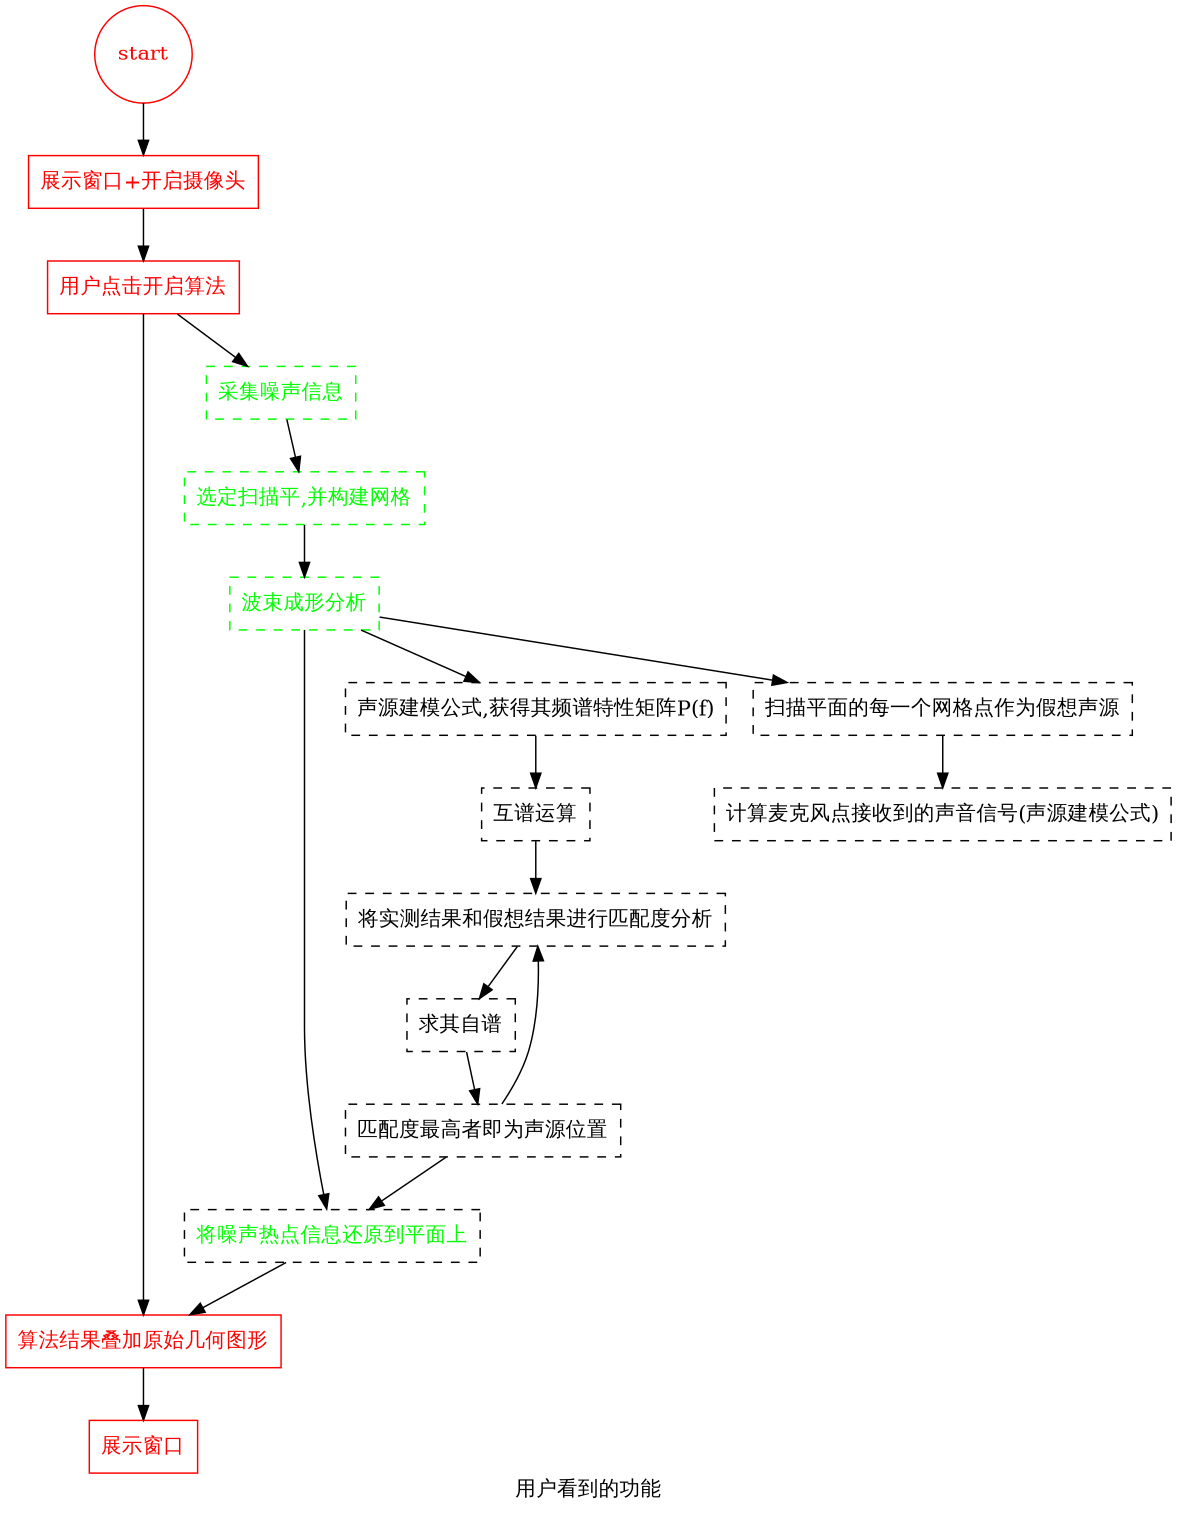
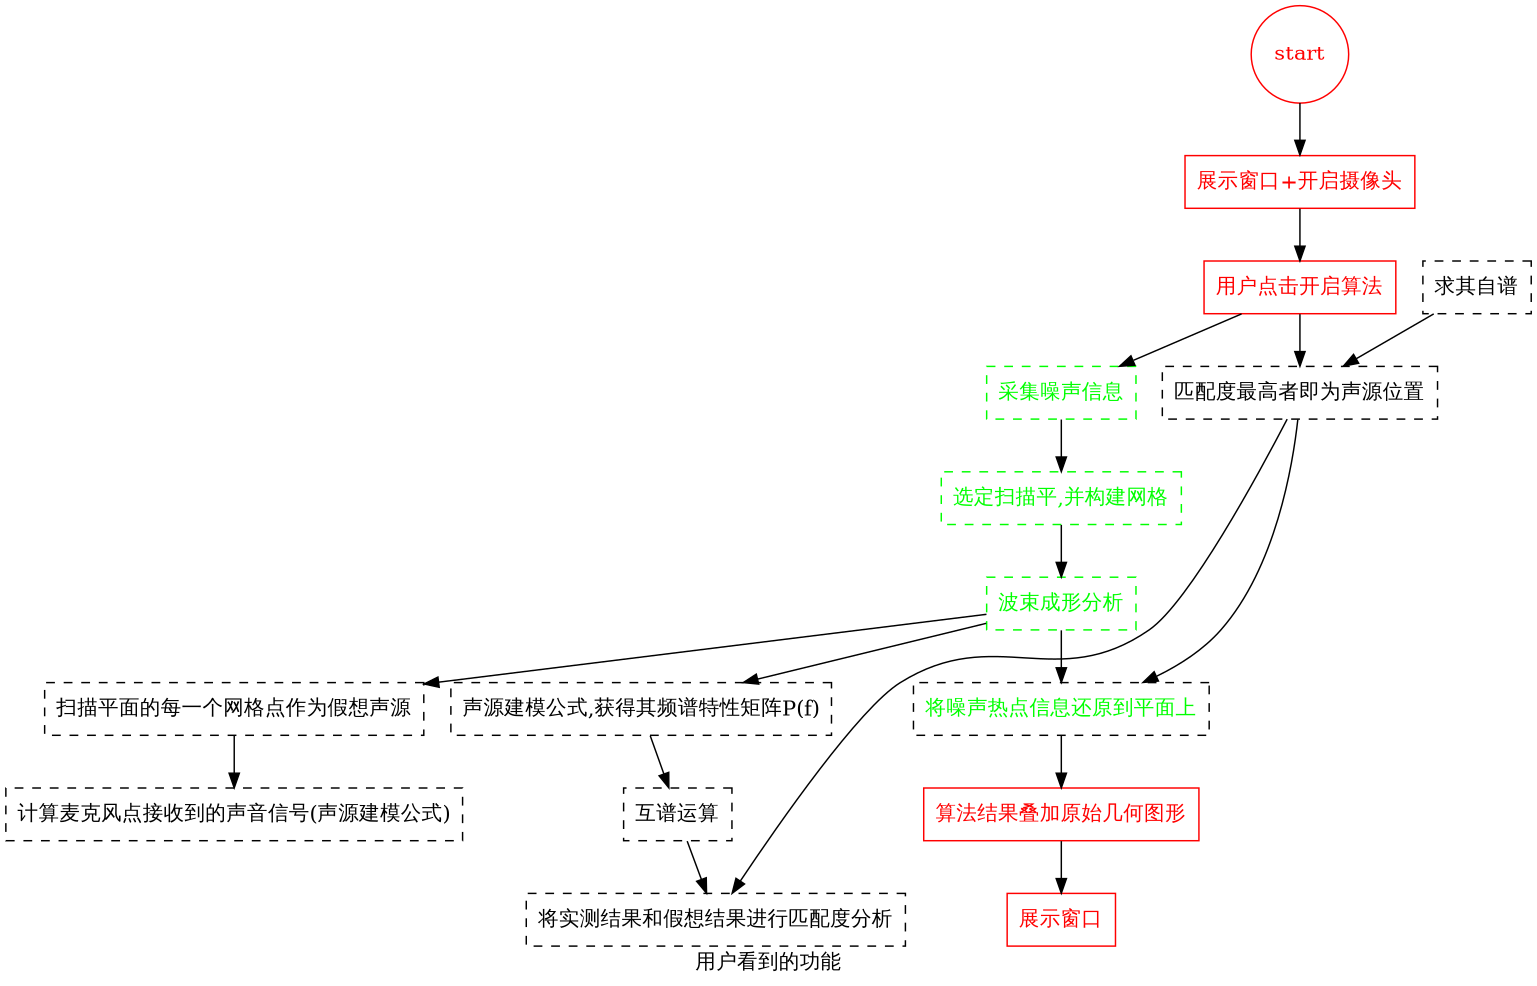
(143, 807) -> (1300, 333)
(503, 967) -> none
